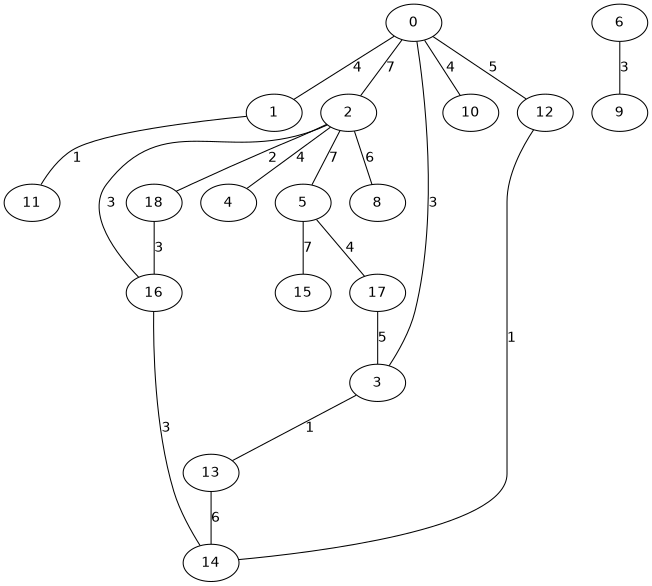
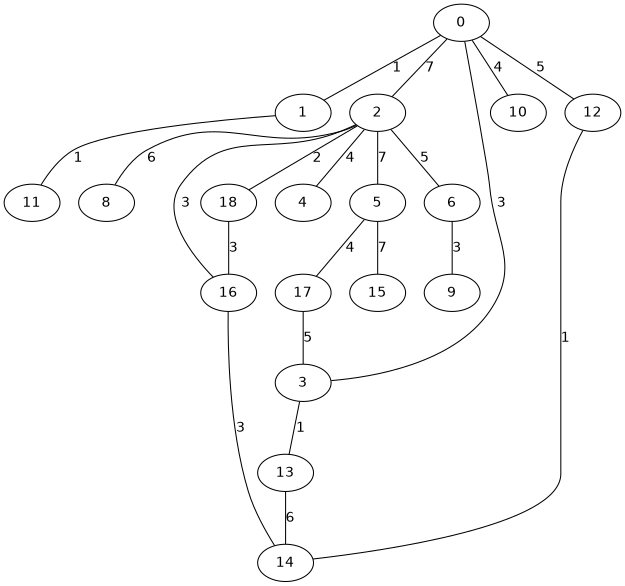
(358, 68) -> (397, 68)
none -> (415, 158)
